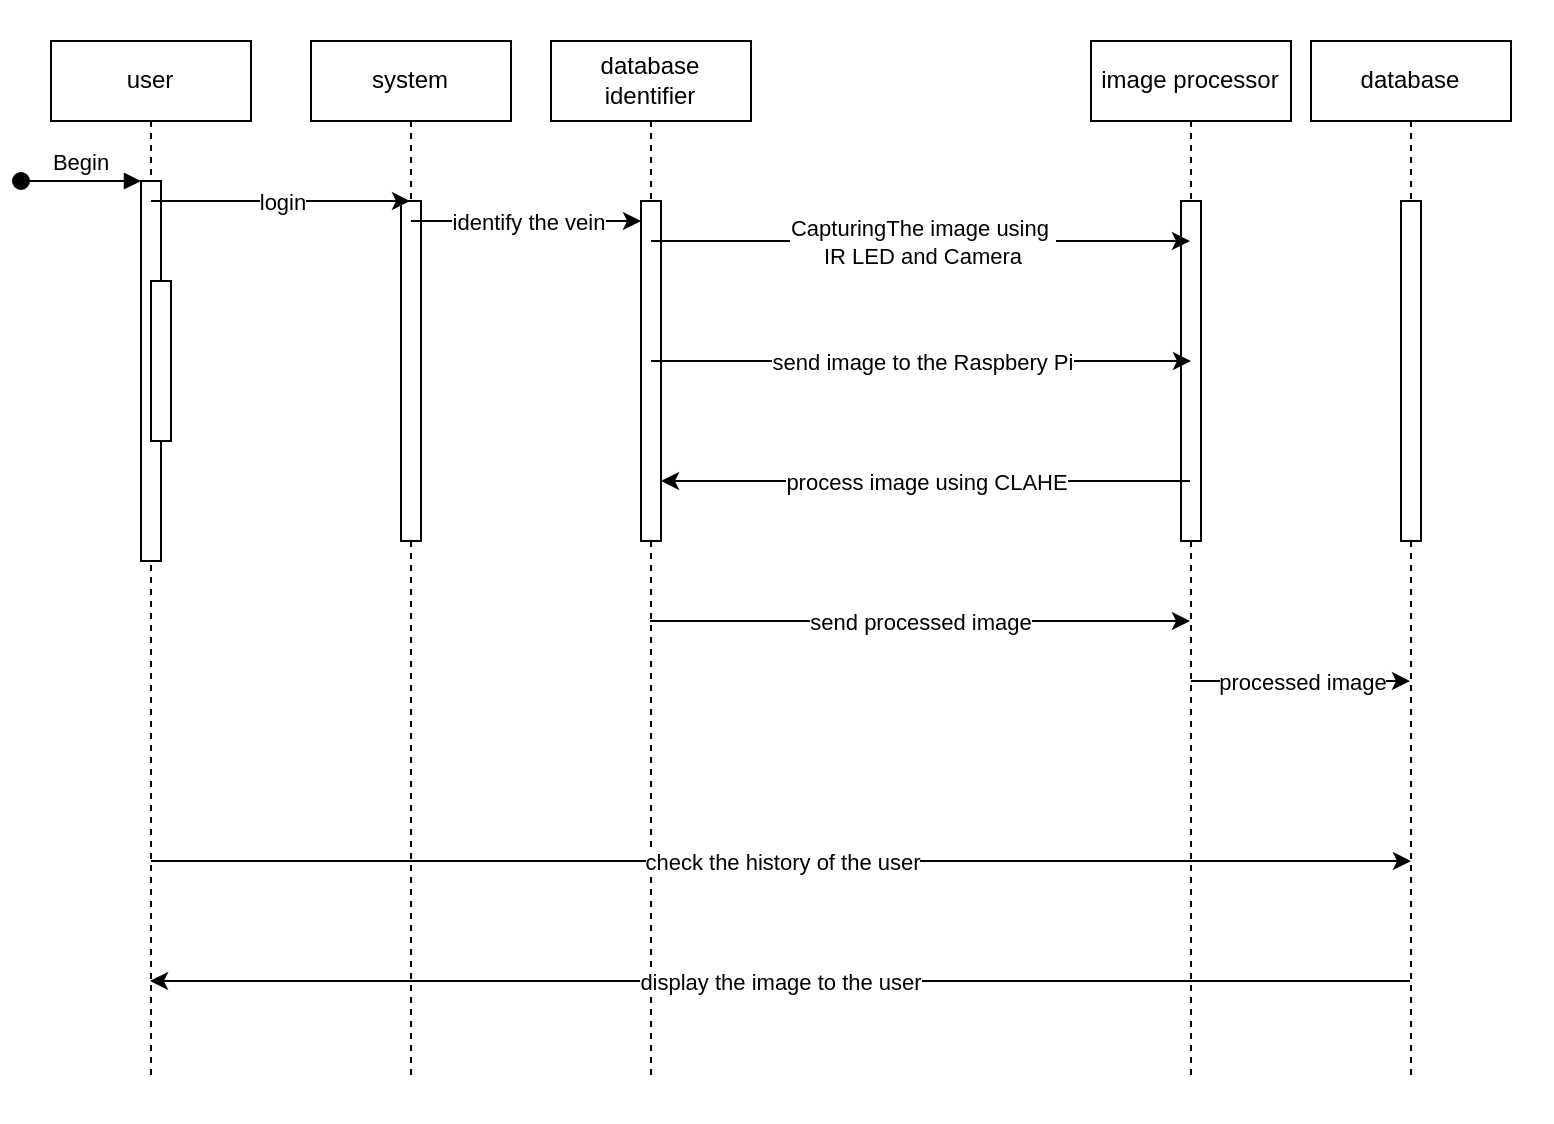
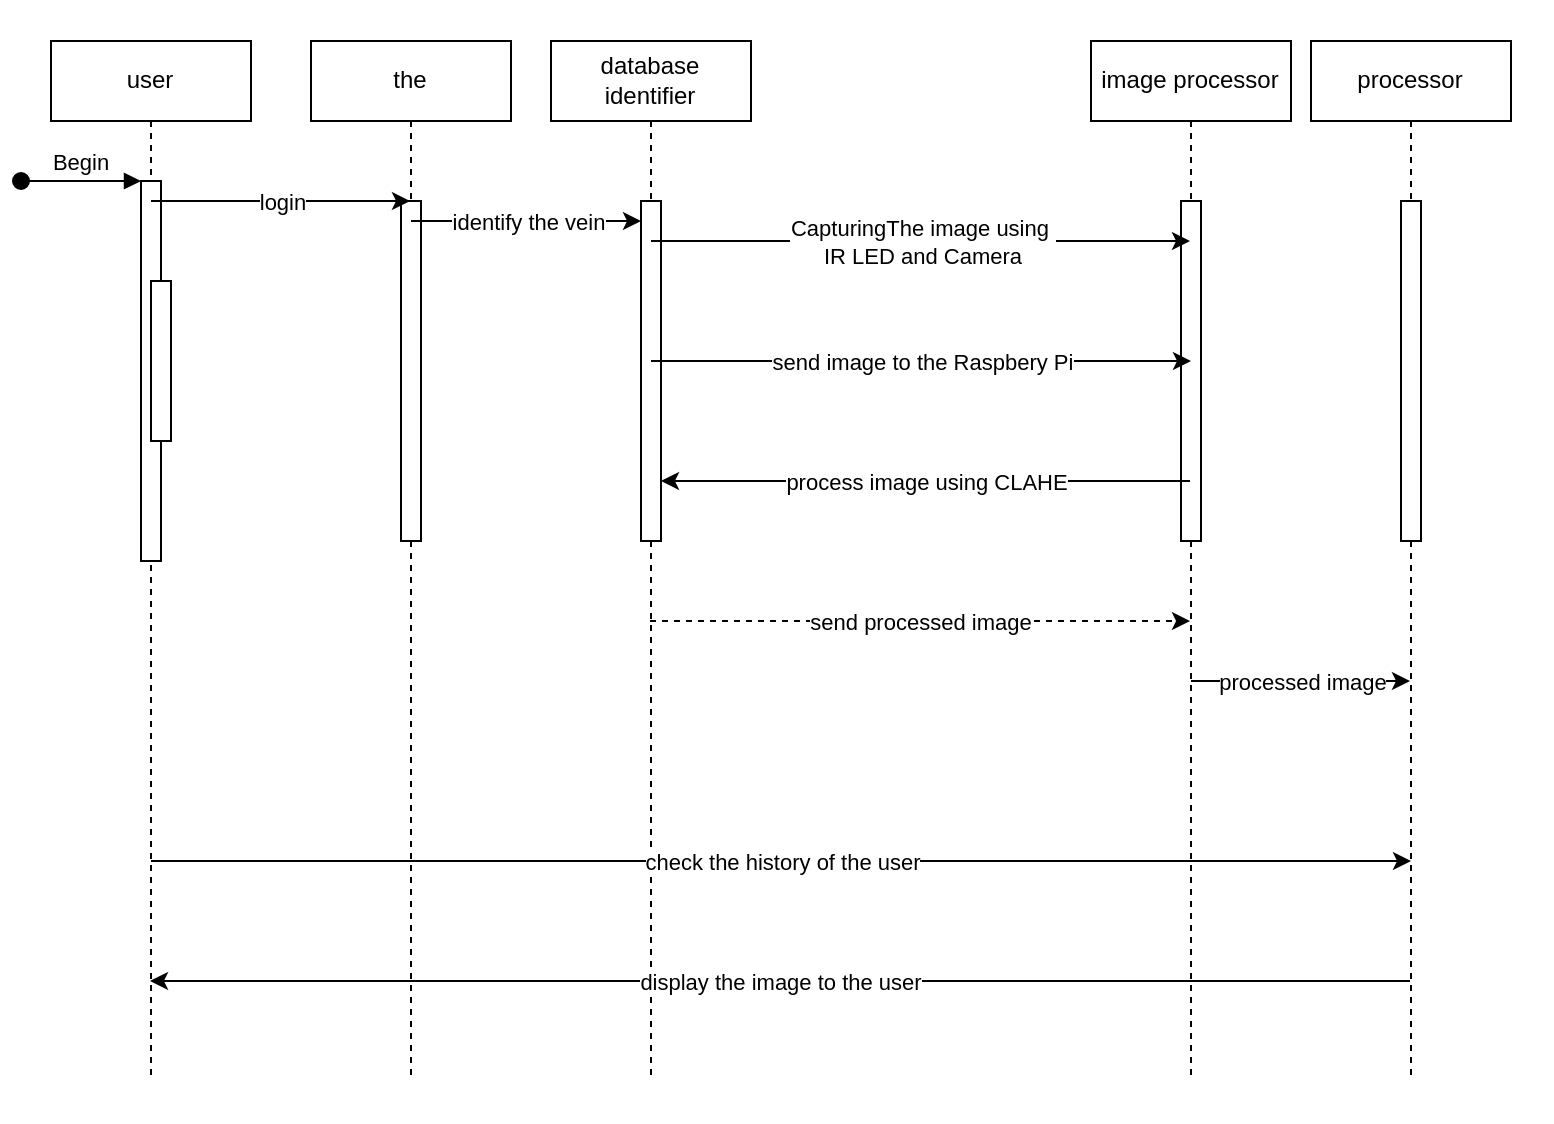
(411, 81) -> (411, 81)
(1411, 81) -> (1411, 81)
(731, 621) -> (731, 621)
